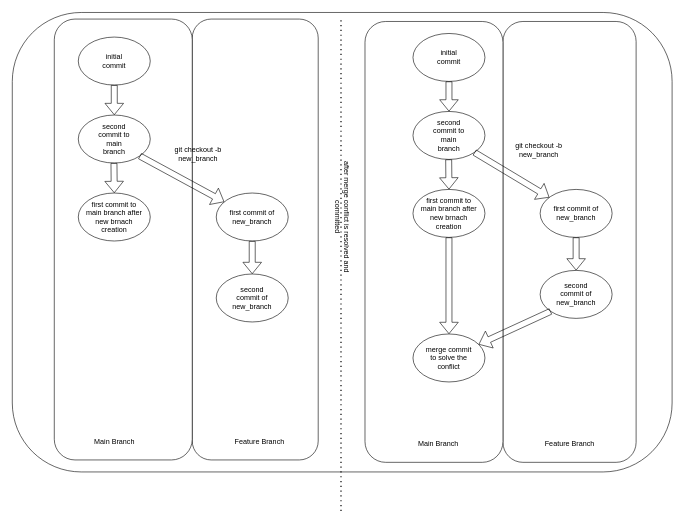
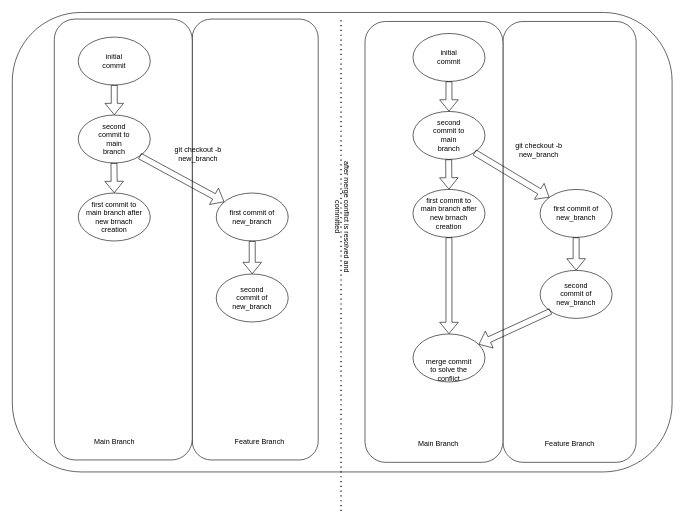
(449, 358) -> (449, 370)
